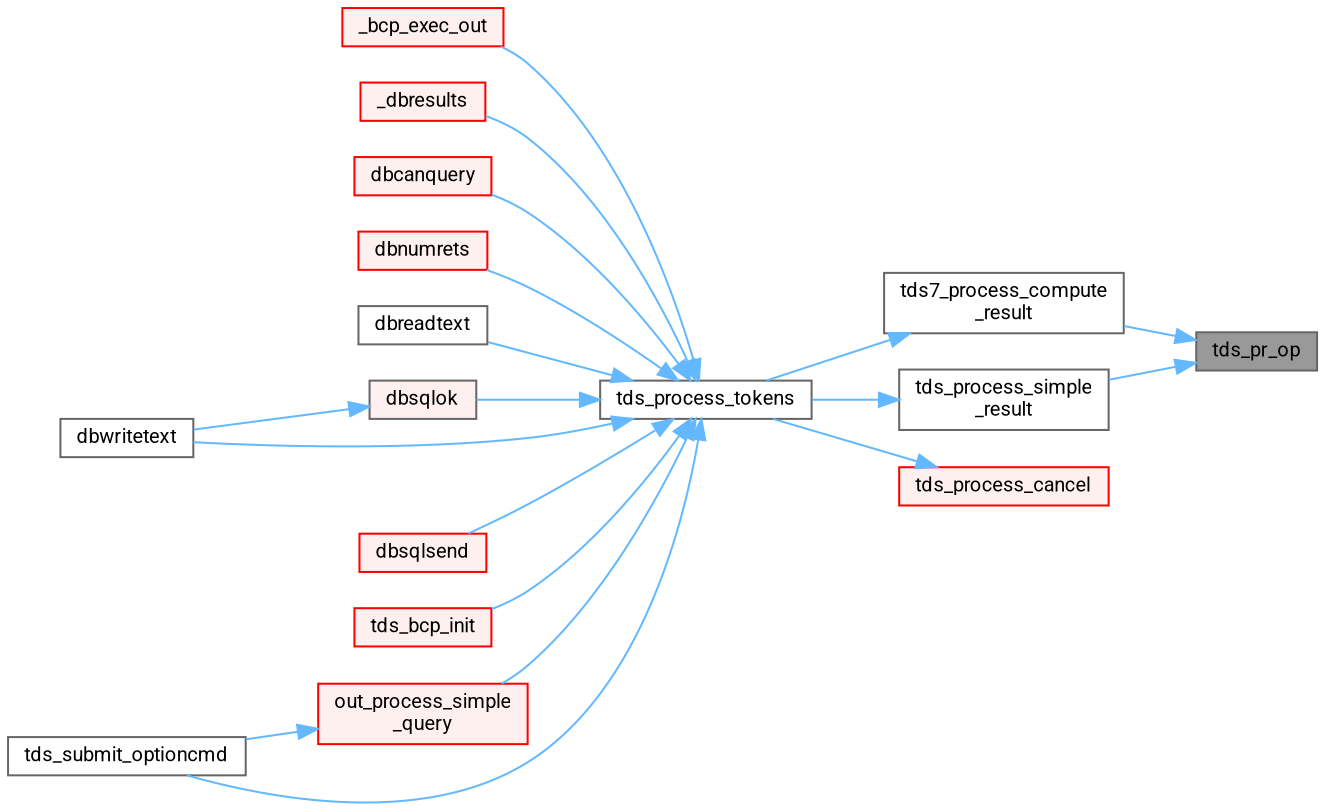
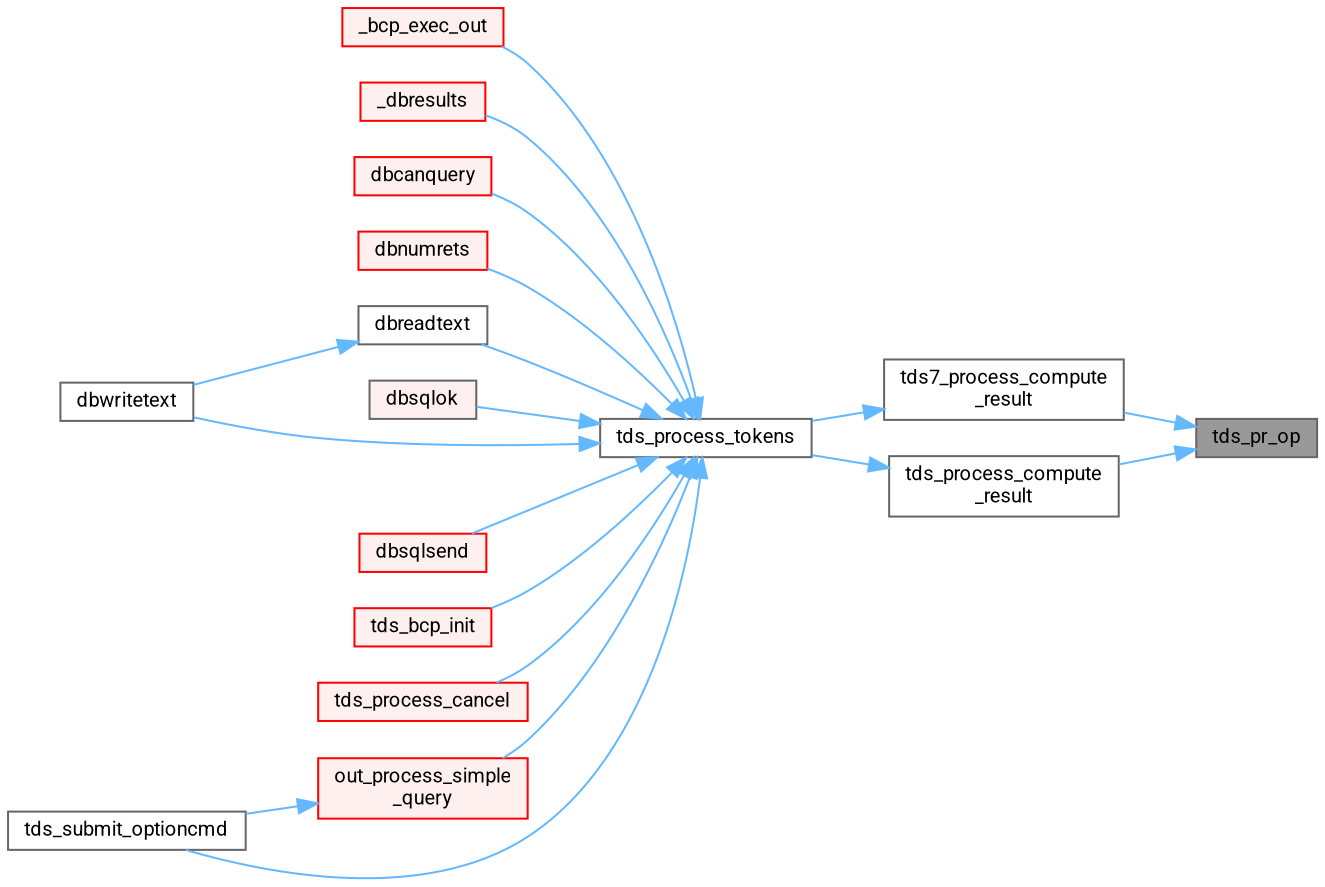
(1004, 400) -> (1004, 486)
(271, 419) -> (266, 366)
(845, 440) -> (604, 592)
